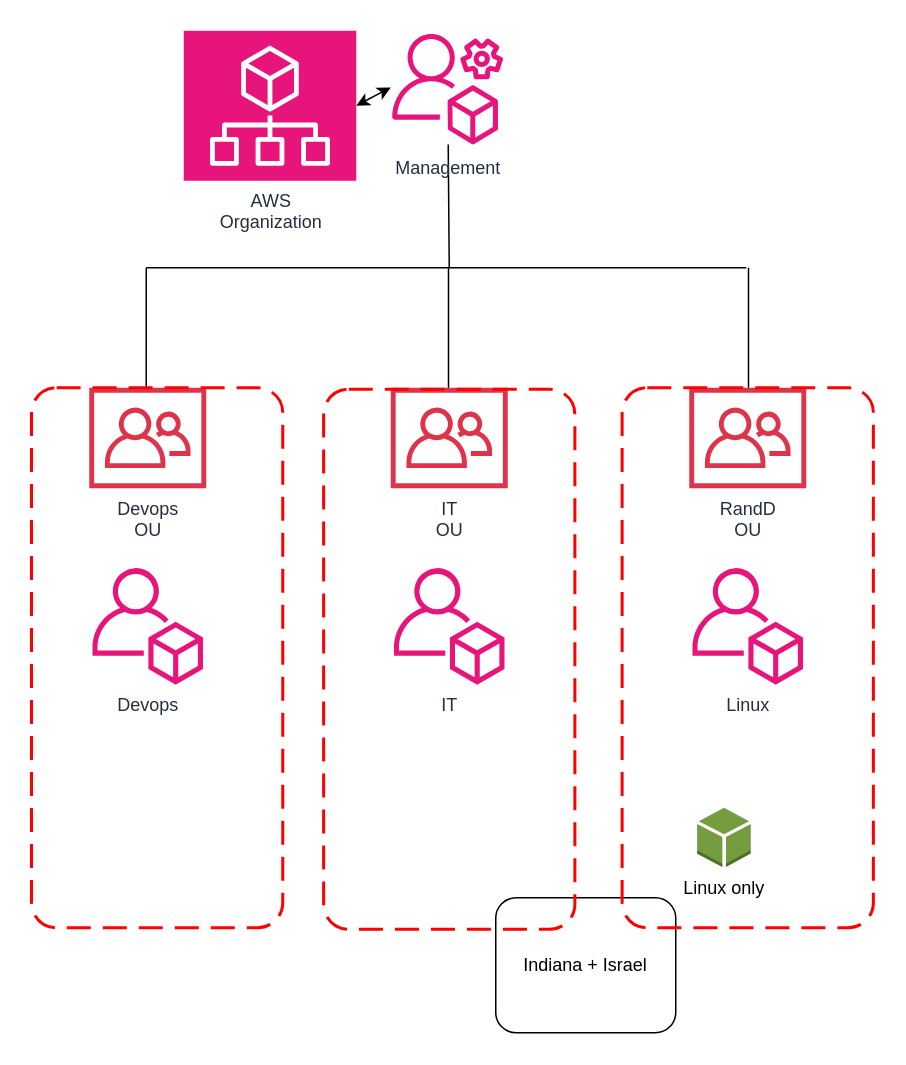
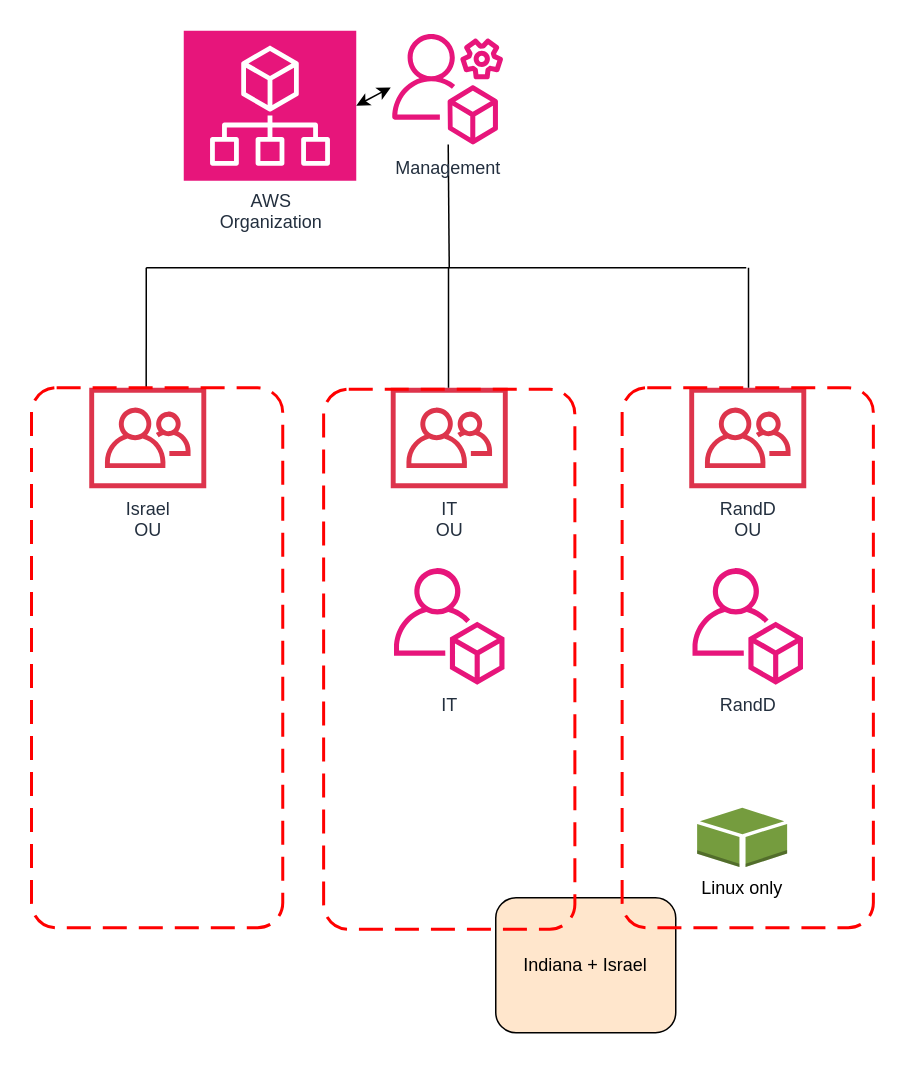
(149, 520) -> (149, 520)
(148, 626) -> none
(749, 706) -> (749, 706)
(724, 837) -> (742, 837)
(586, 965) -> (586, 965)
